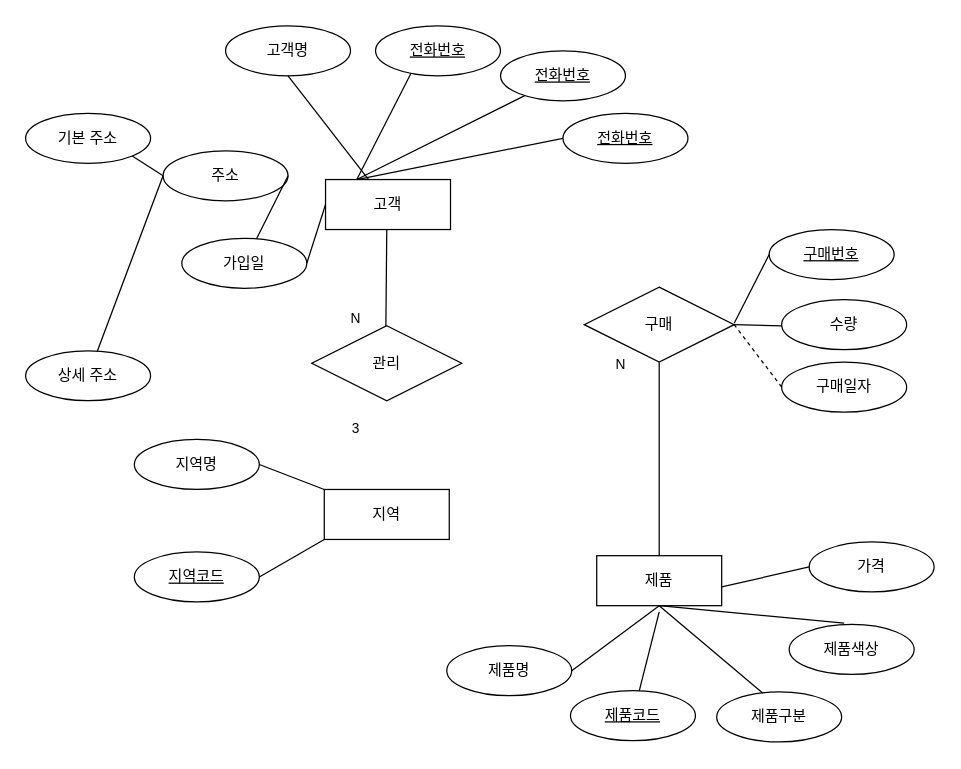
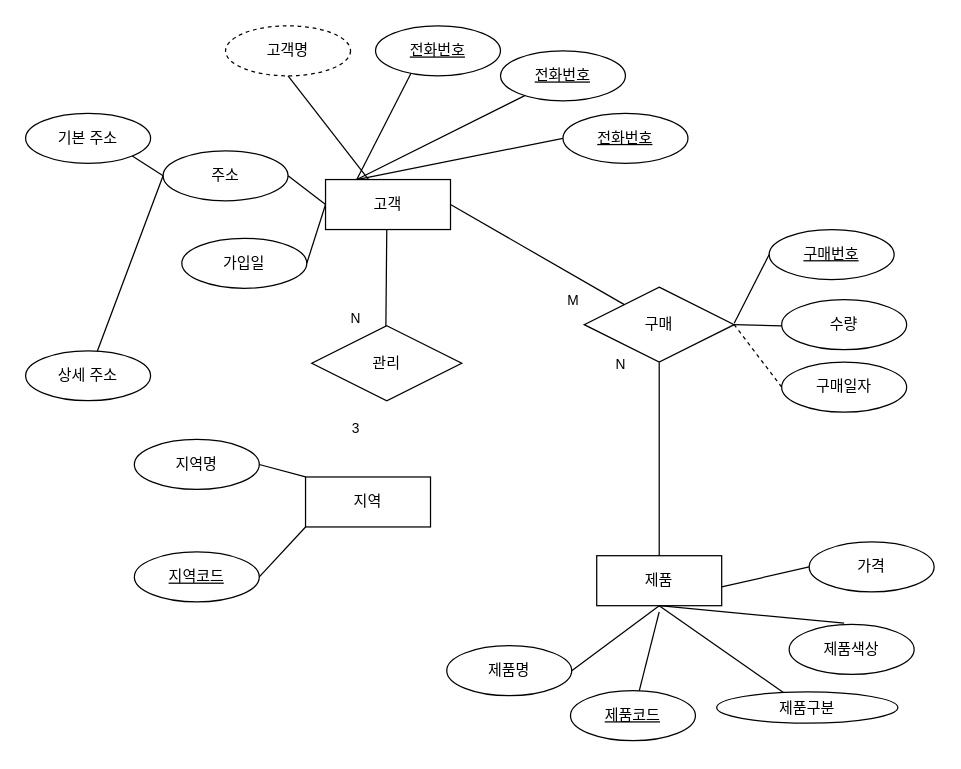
(288, 51) -> (288, 51)
(272, 207) -> (306, 190)
none -> (538, 254)
(387, 514) -> (368, 502)
(779, 717) -> (808, 708)
